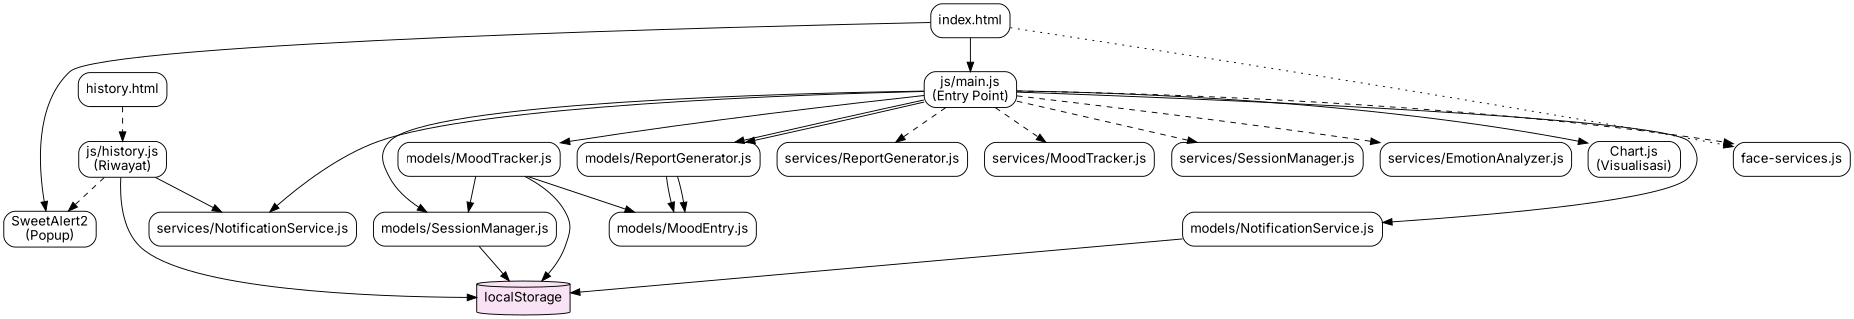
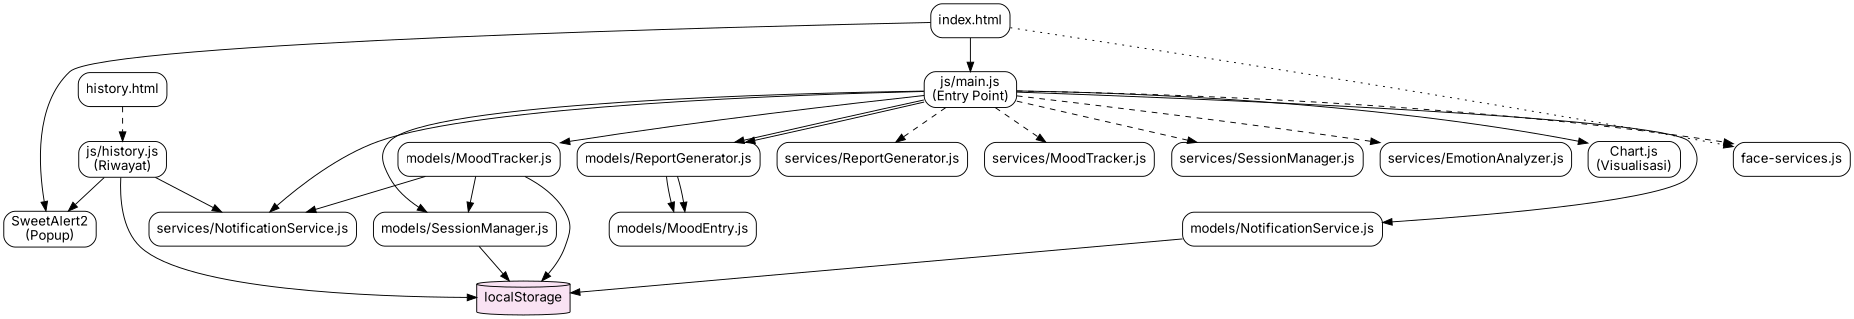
(90, 191) -> (90, 191)
(576, 193) -> (370, 193)
